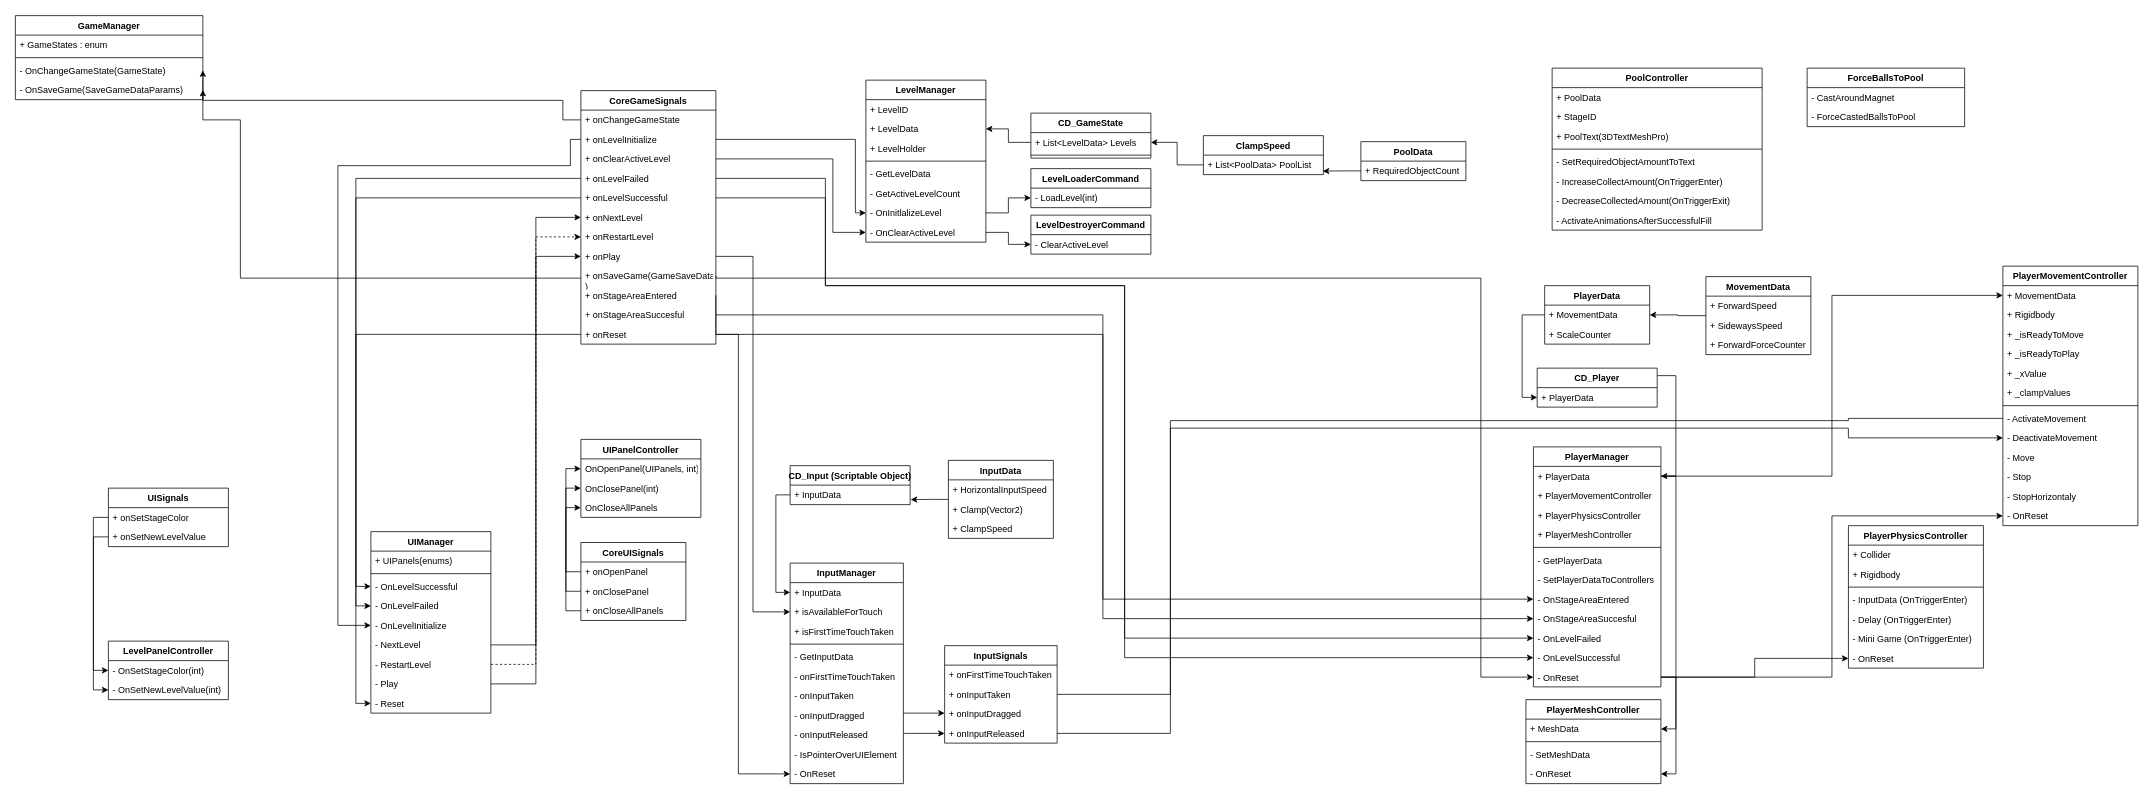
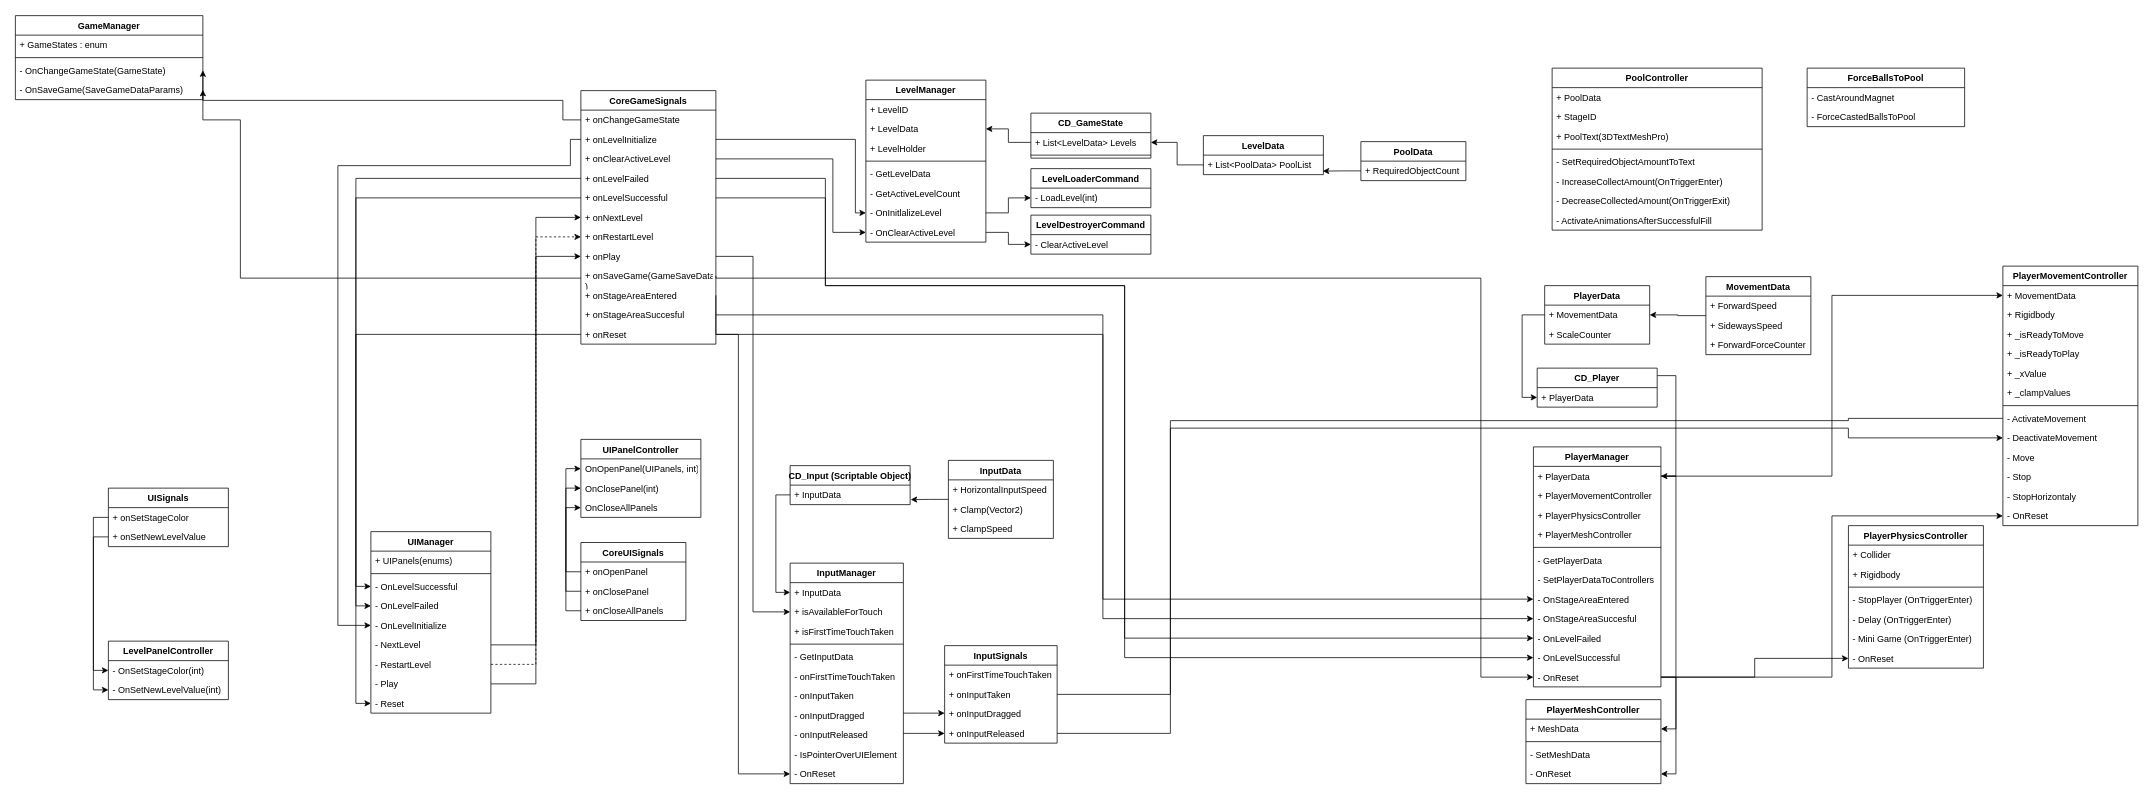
(1263, 146) -> (1263, 146)
(1920, 600) -> (1921, 600)
